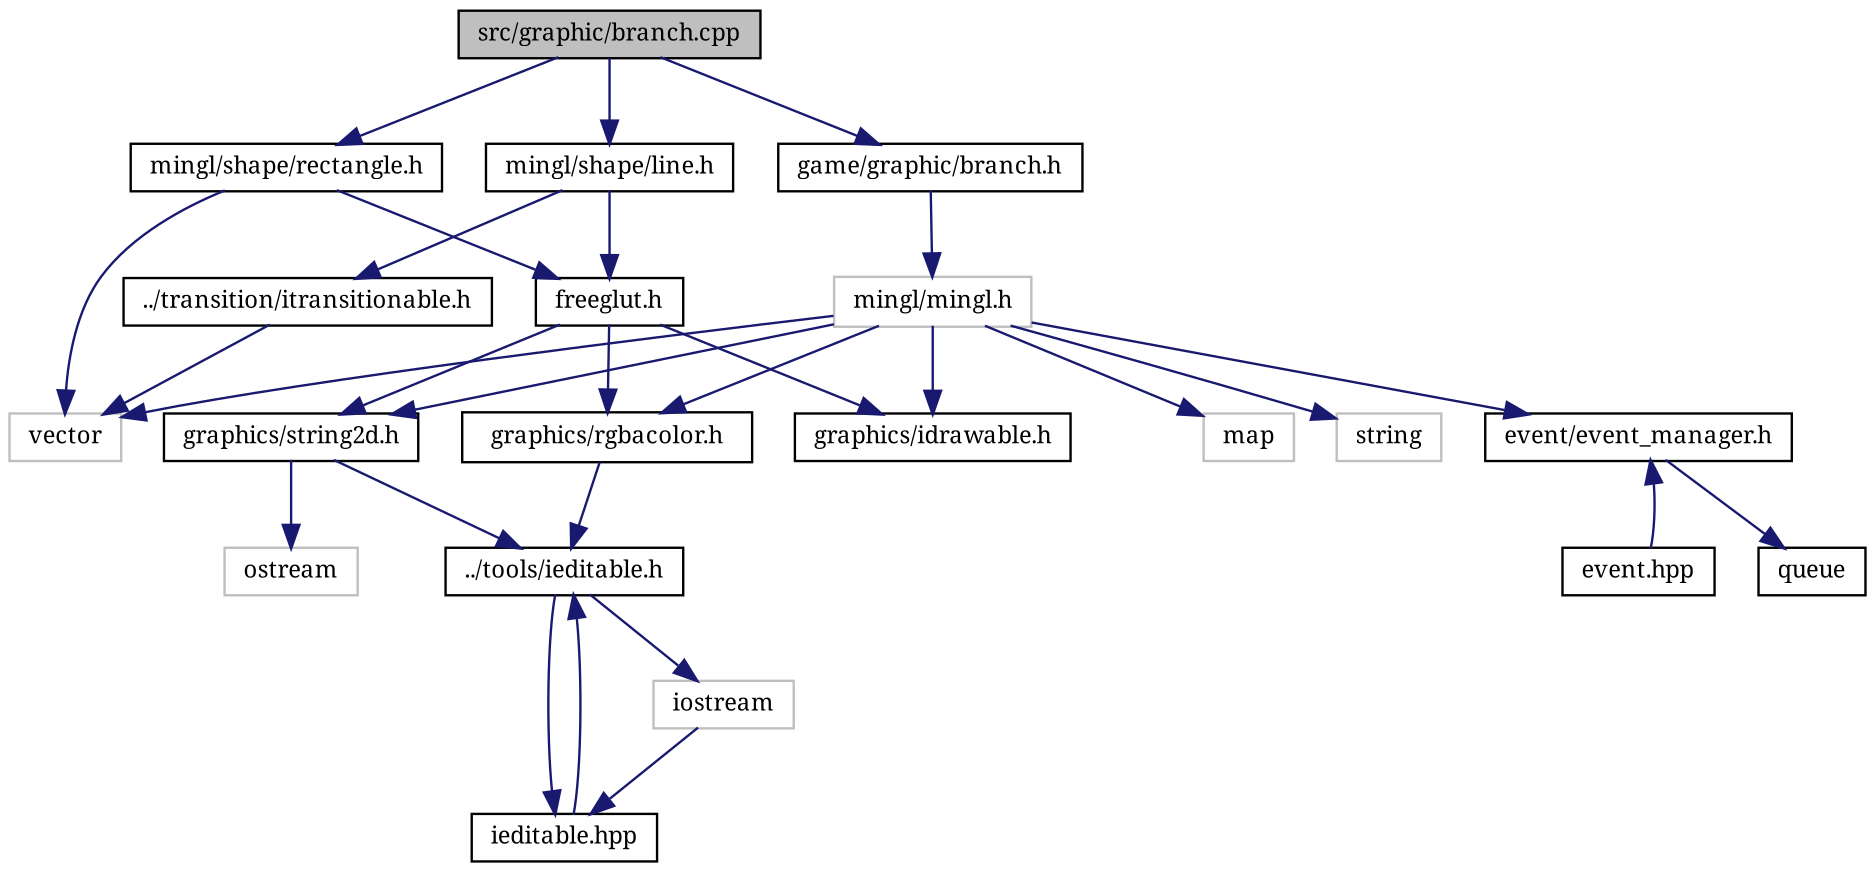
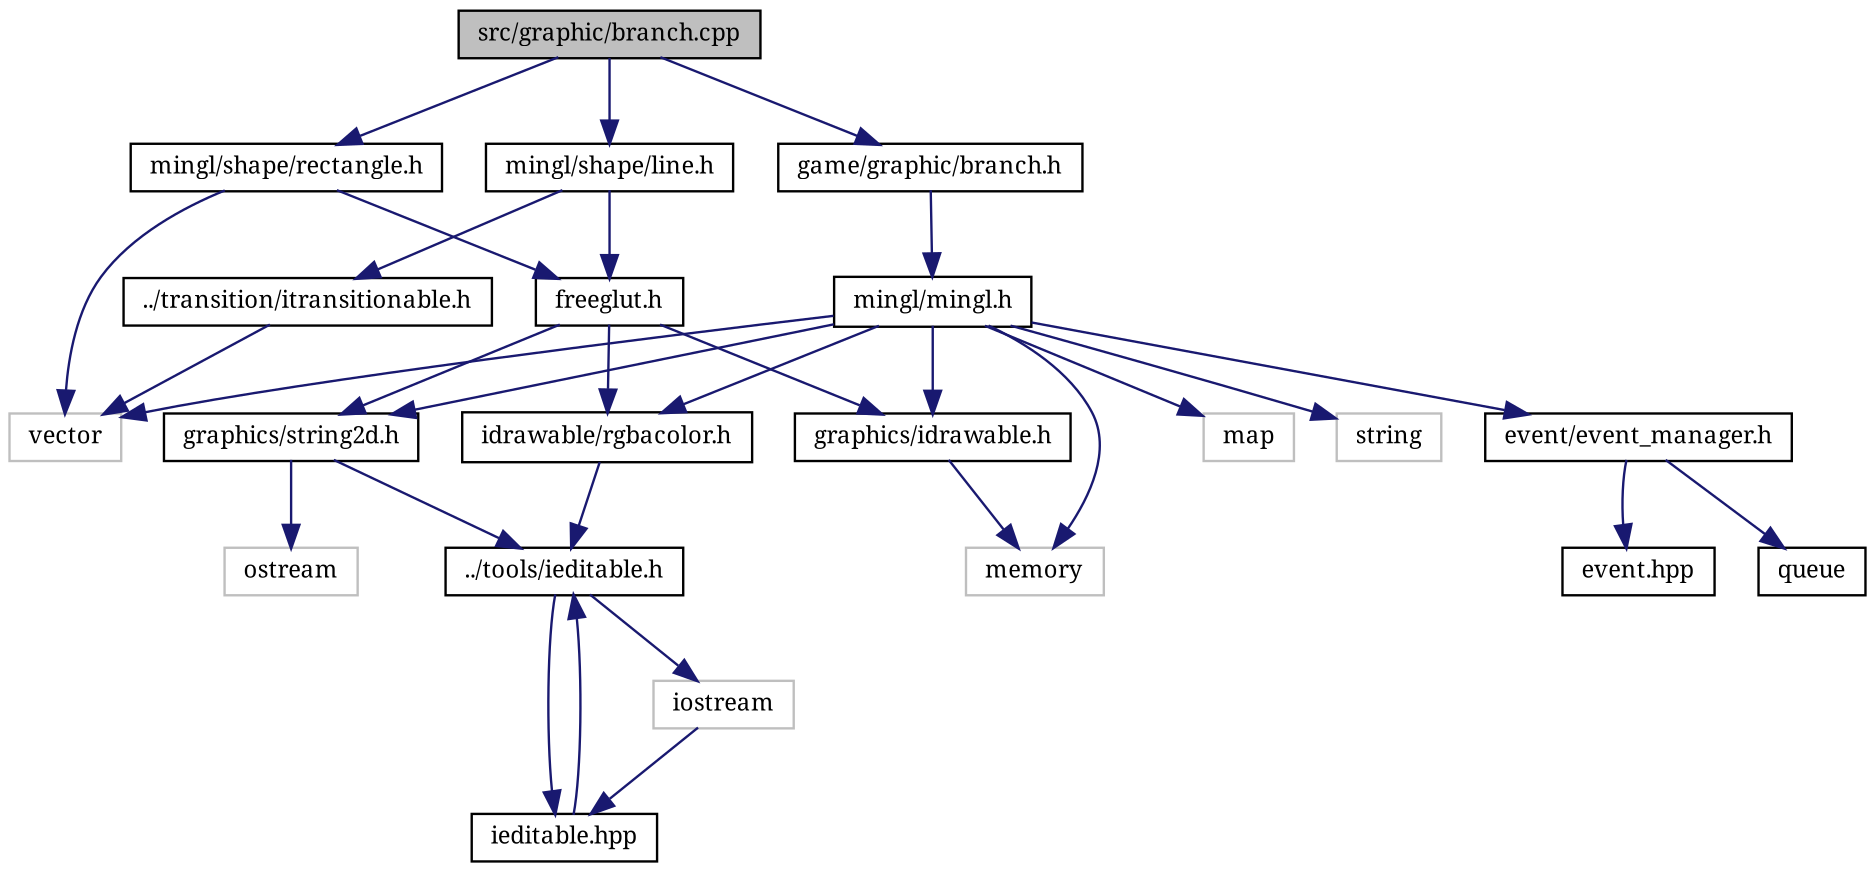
(933, 302) -> (933, 302)
(607, 437) -> (607, 437)
(1654, 516) -> (1623, 492)
none -> (1035, 572)
